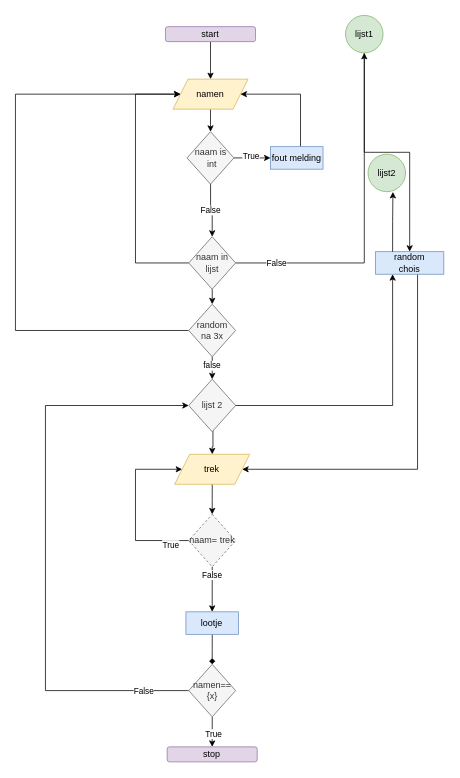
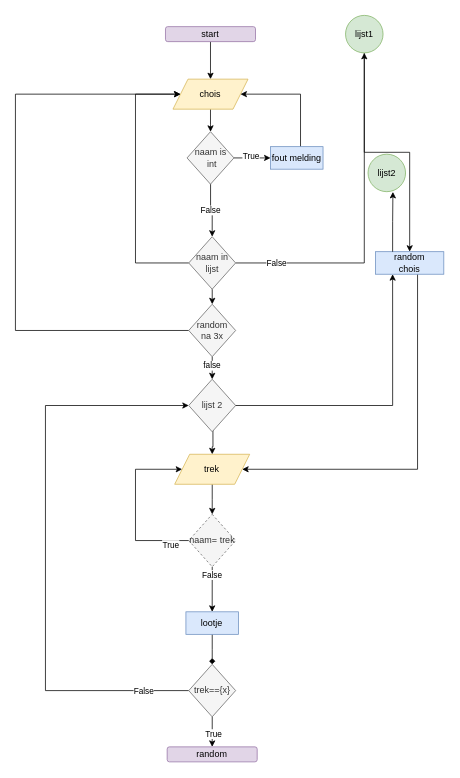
(210, 94) -> (210, 94)
(212, 690) -> (212, 690)
(212, 754) -> (212, 754)
